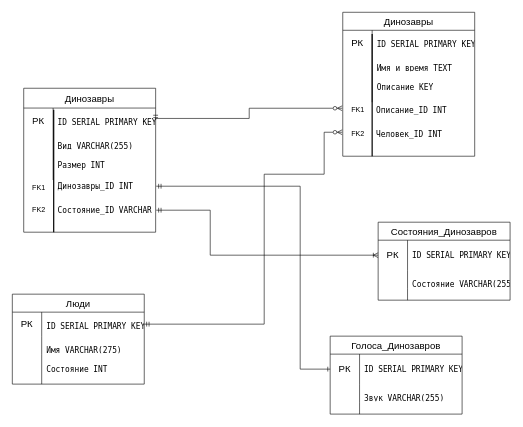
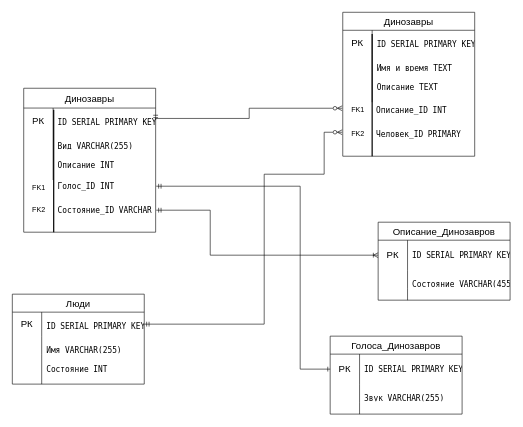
(408, 87) -> (411, 87)
(413, 134) -> (424, 134)
(84, 165) -> (89, 165)
(100, 186) -> (89, 186)
(444, 232) -> (444, 232)
(461, 279) -> (461, 279)
(88, 345) -> (88, 345)
